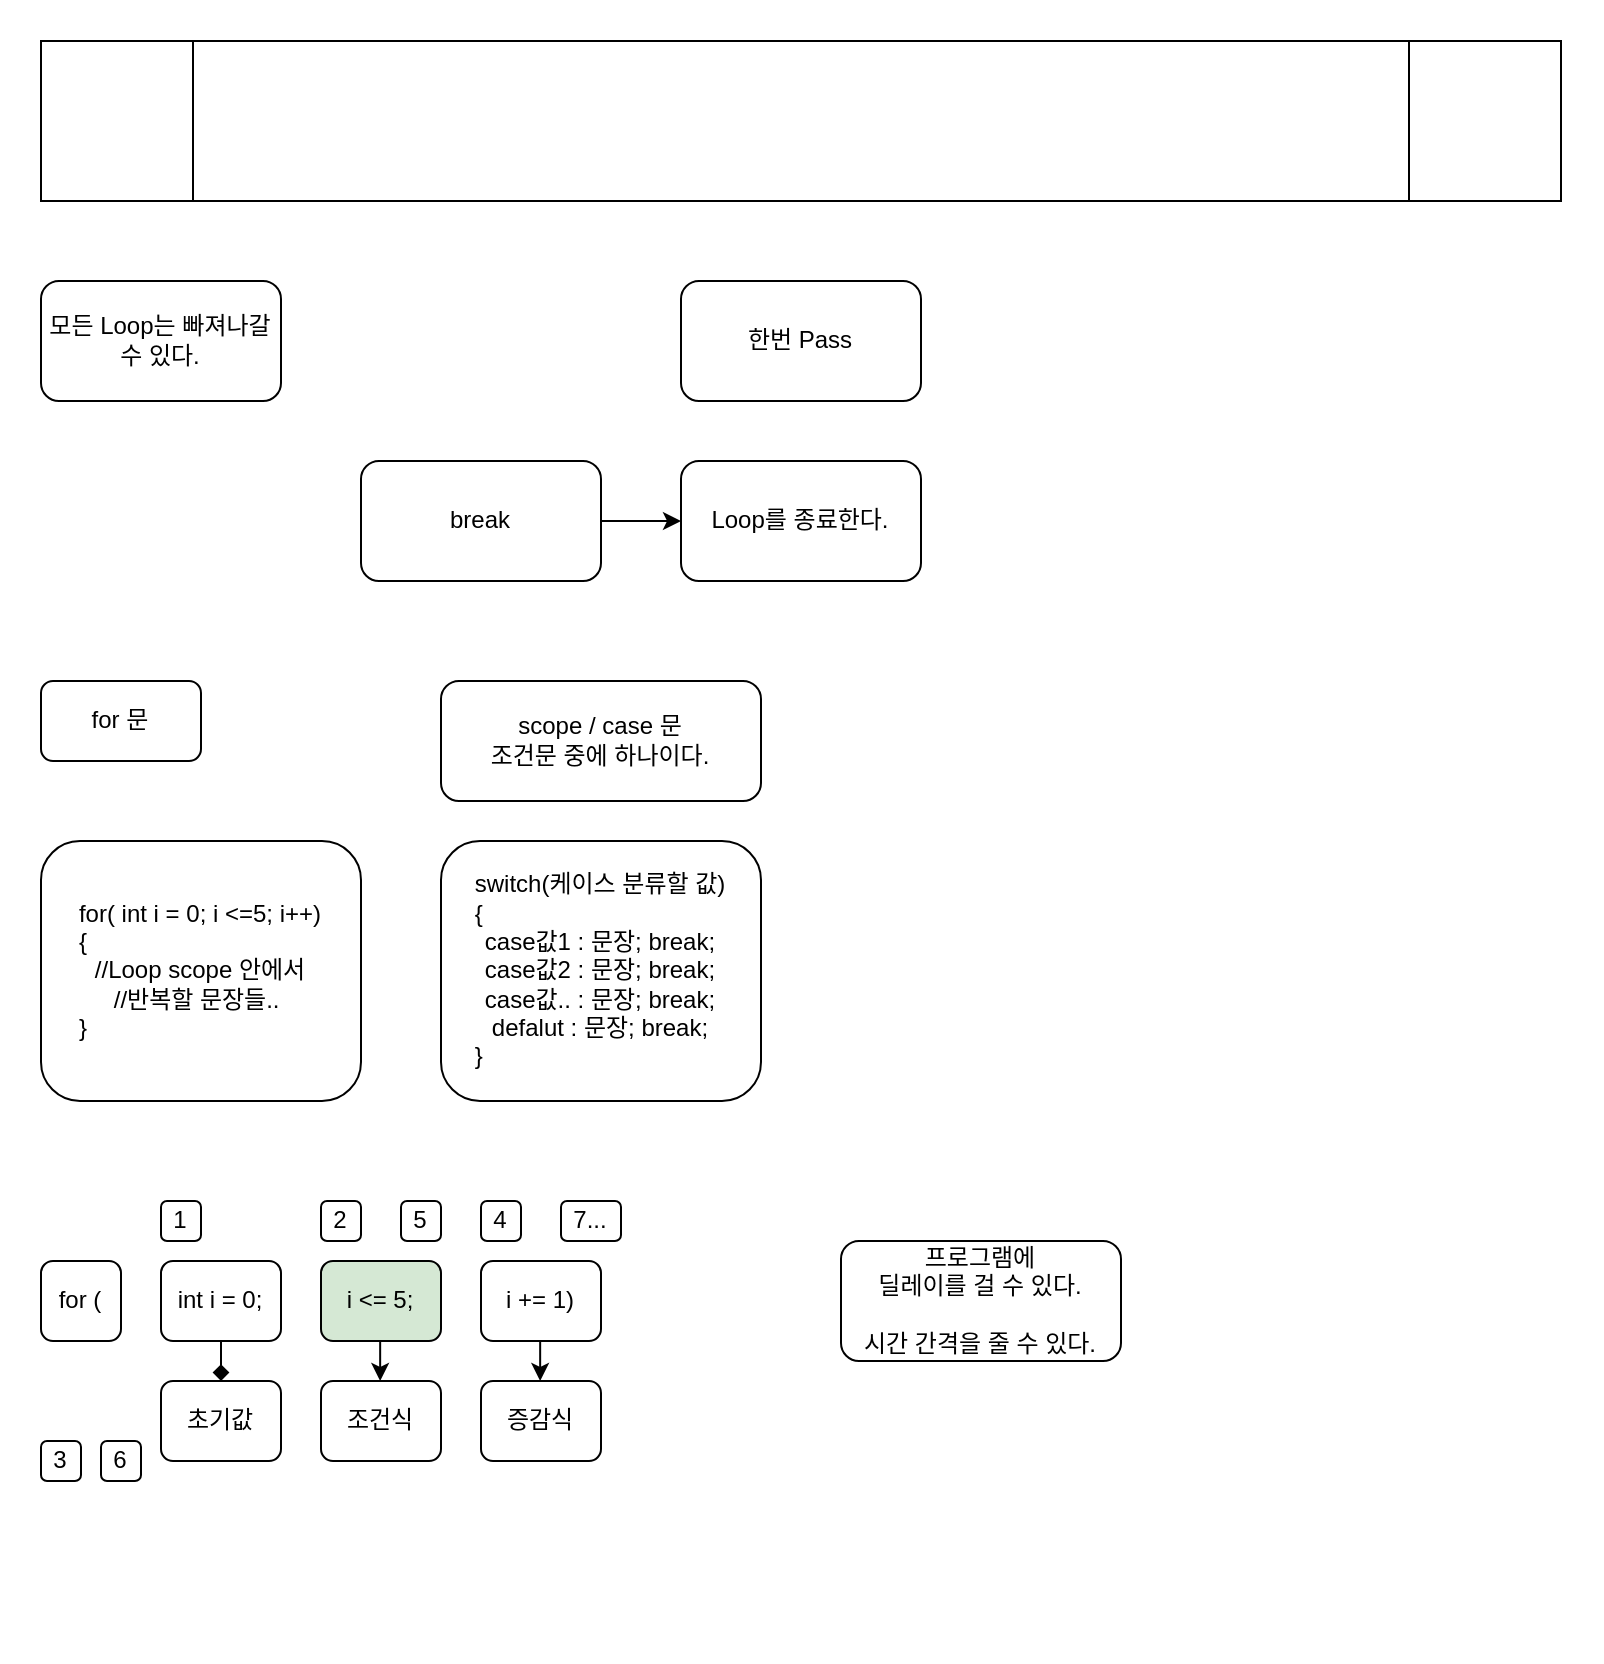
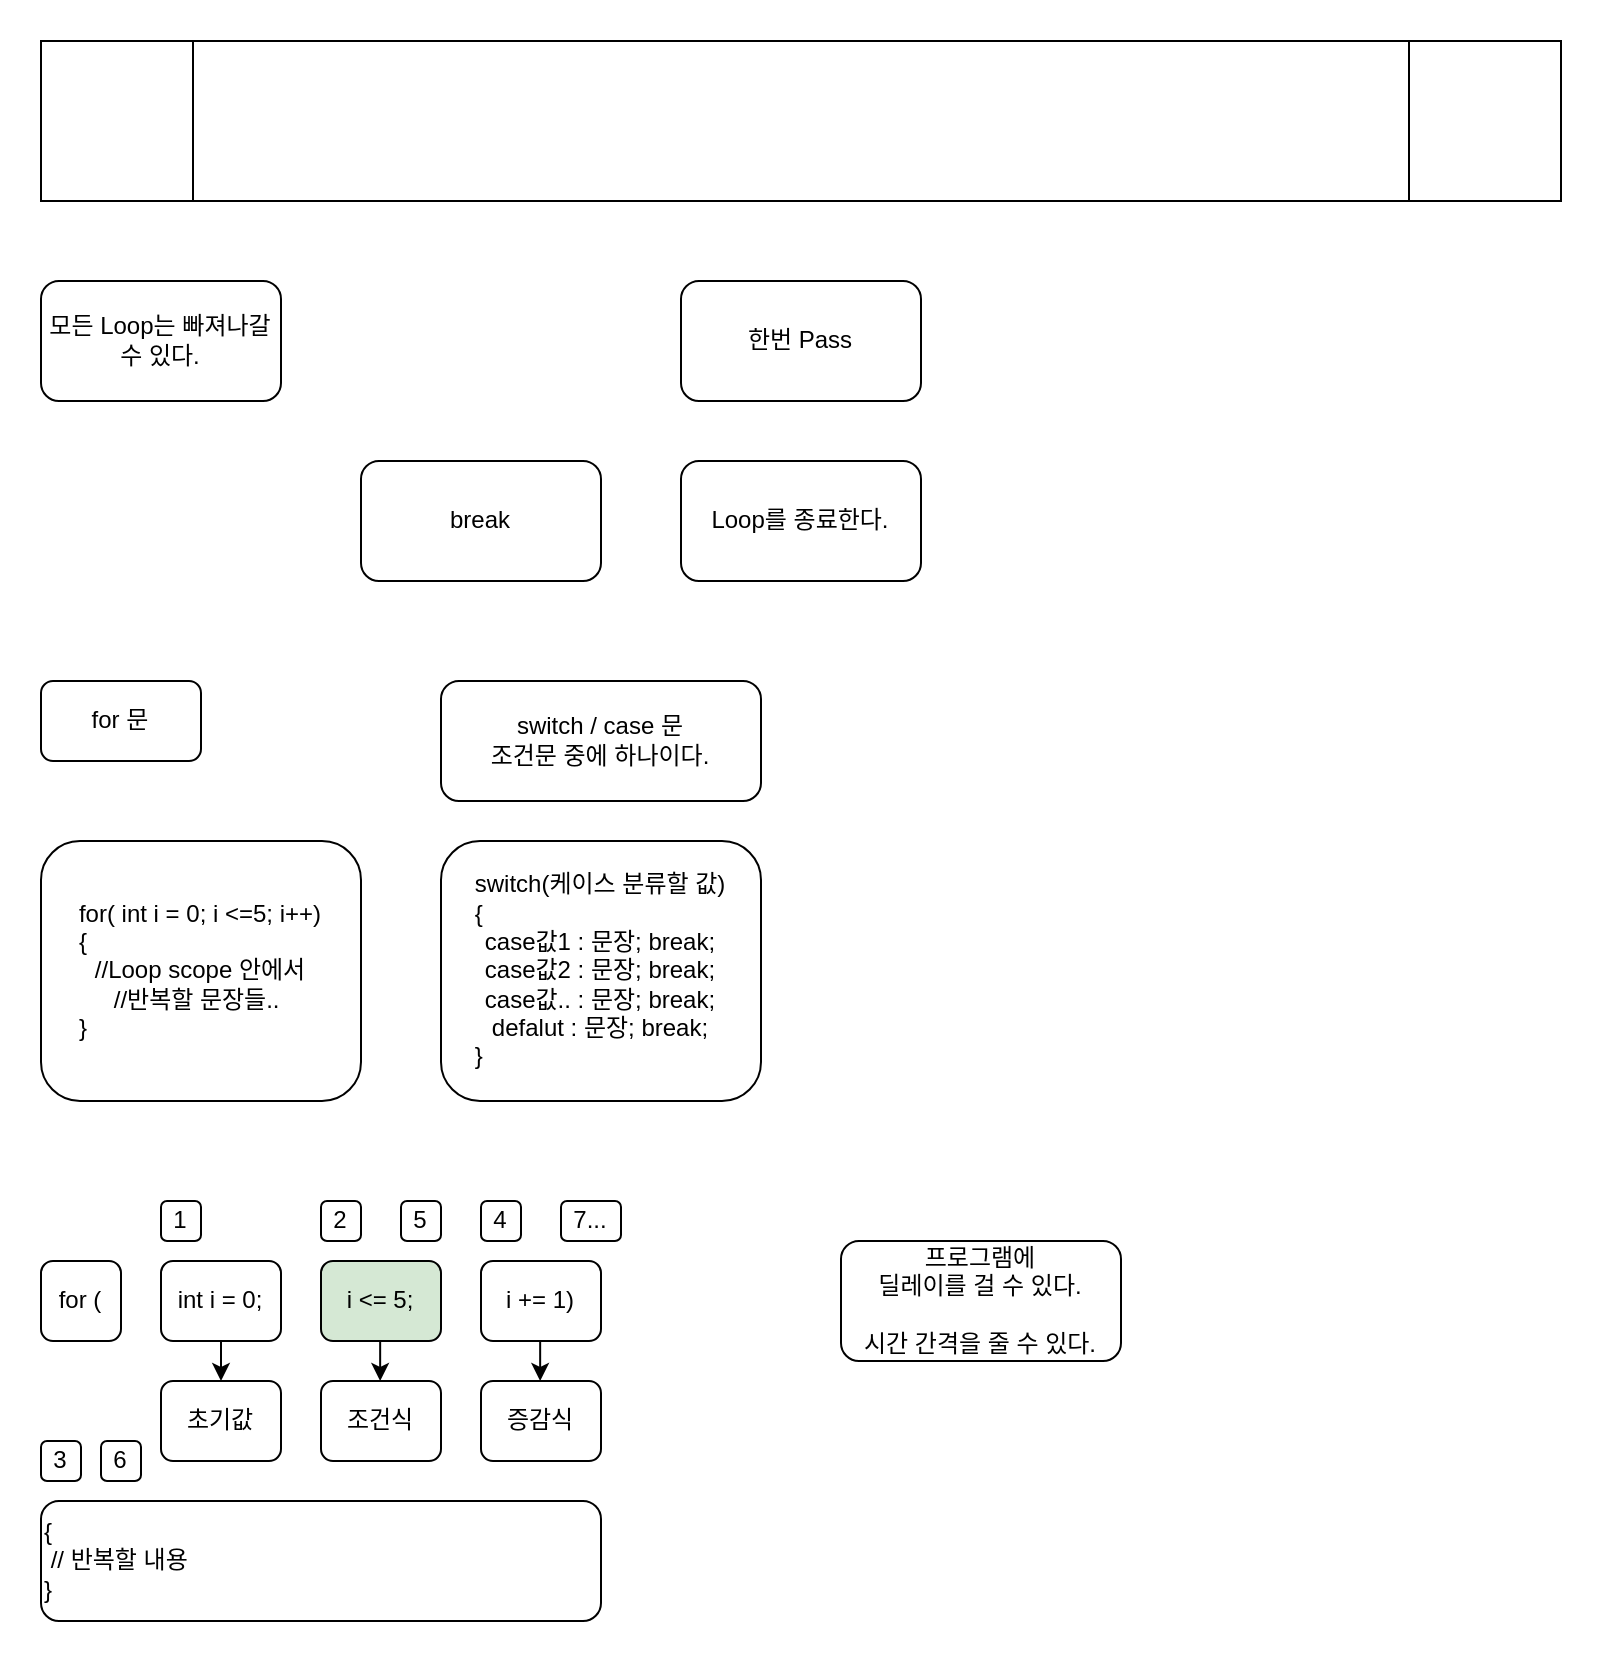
(634, 521) -> none
(601, 741) -> (601, 741)
(221, 1365) -> (221, 1366)
none -> (321, 1561)
